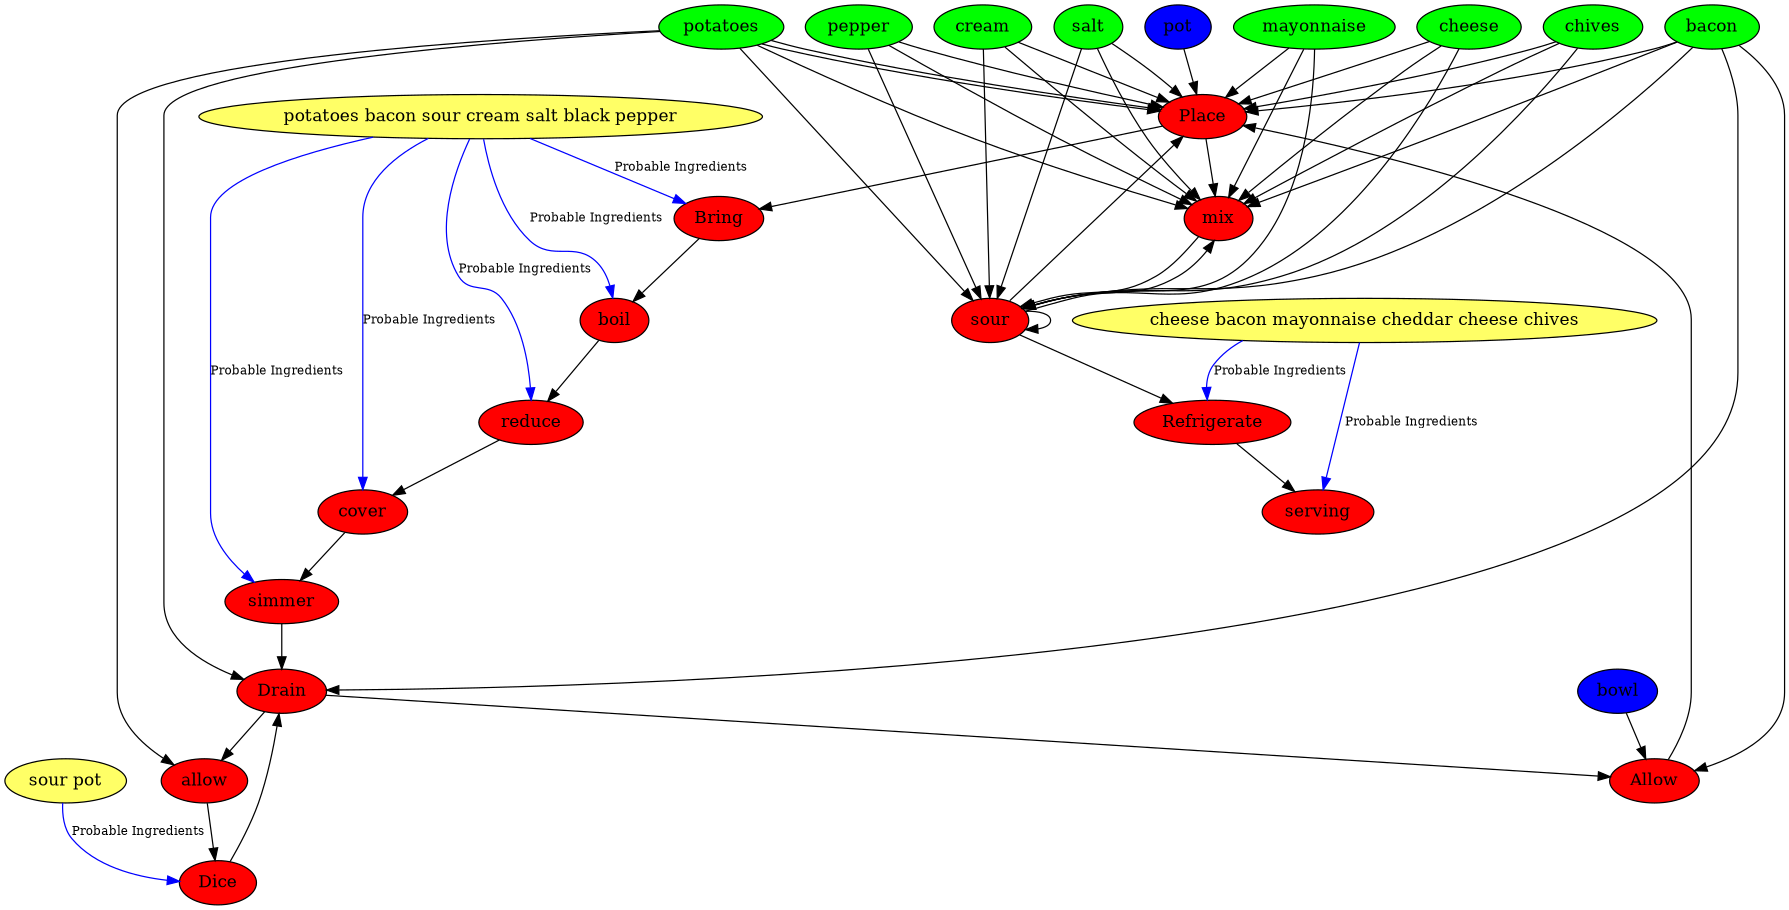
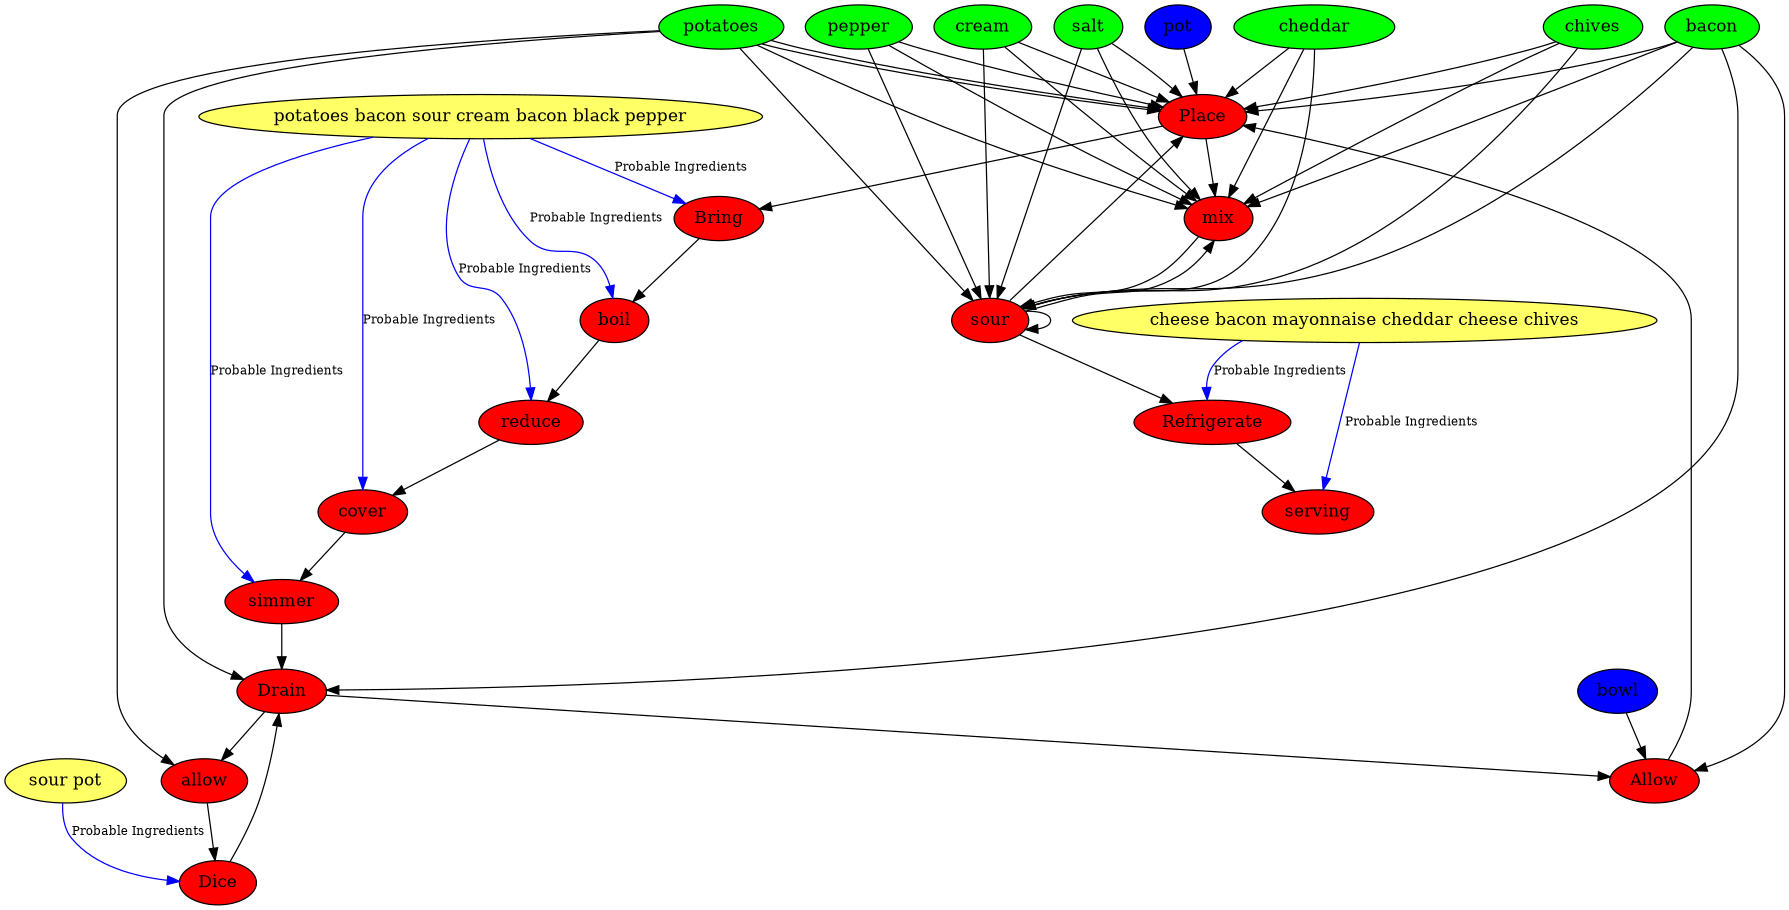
(1314, 27) -> (1314, 27)
(1469, 27) -> none
(481, 117) -> (481, 117)
